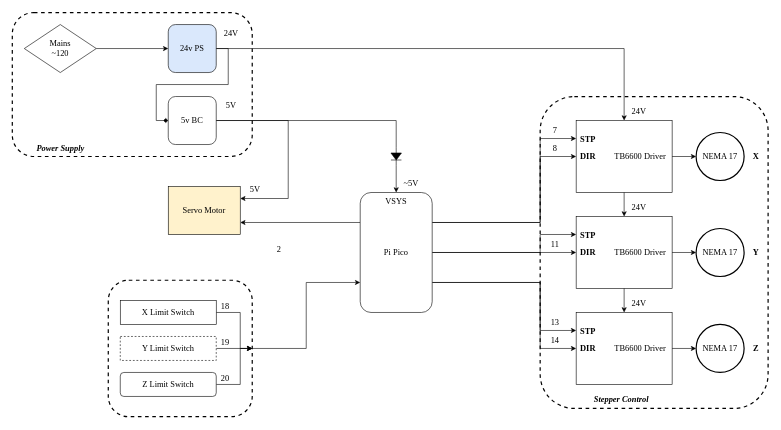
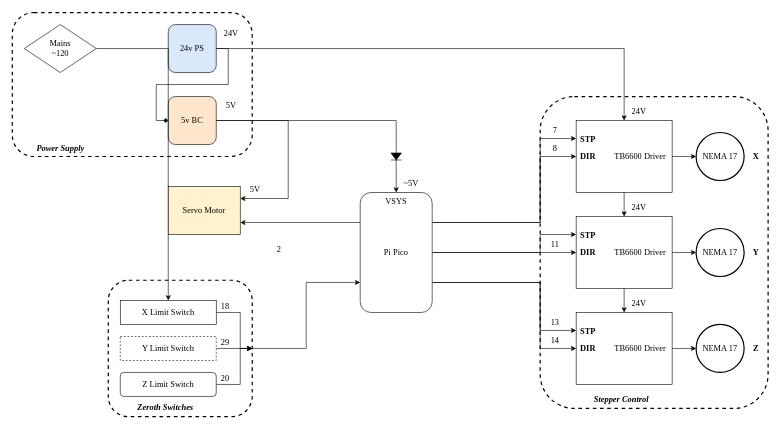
(162, 48) -> (164, 48)
(192, 120) -> (192, 120)
(225, 342) -> (225, 342)
none -> (165, 408)
